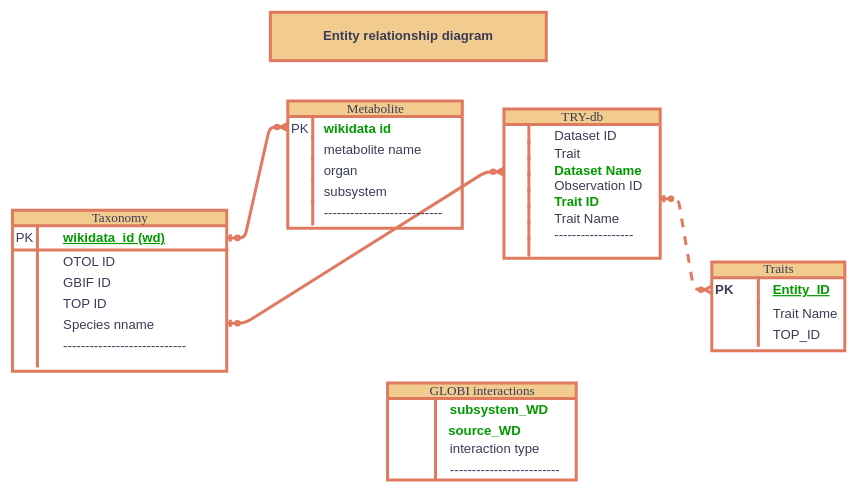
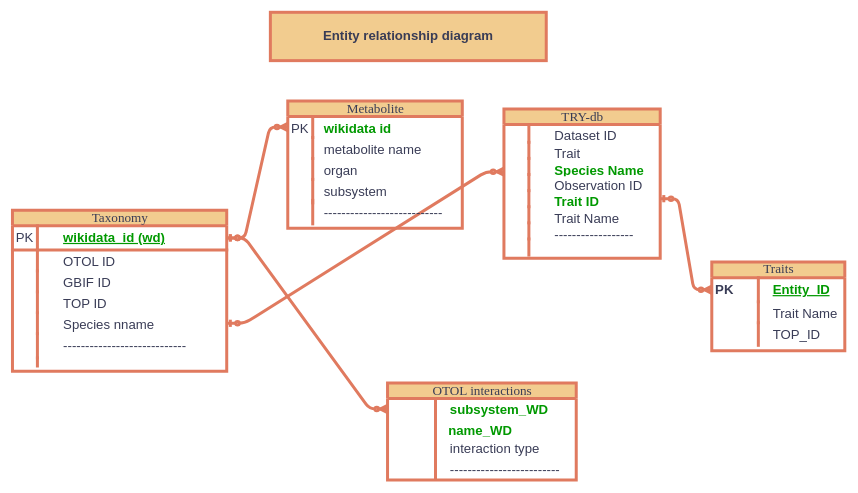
(568, 171) -> (566, 171)
(686, 243) -> (686, 243)
none -> (312, 330)
(482, 391) -> (482, 391)
(458, 432) -> (450, 432)
